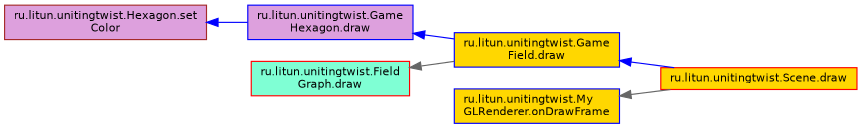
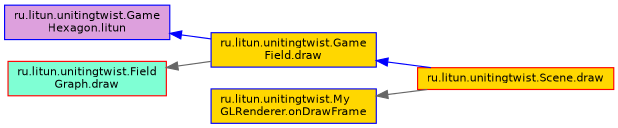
(106, 22) -> none
(330, 22) -> (87, 22)
